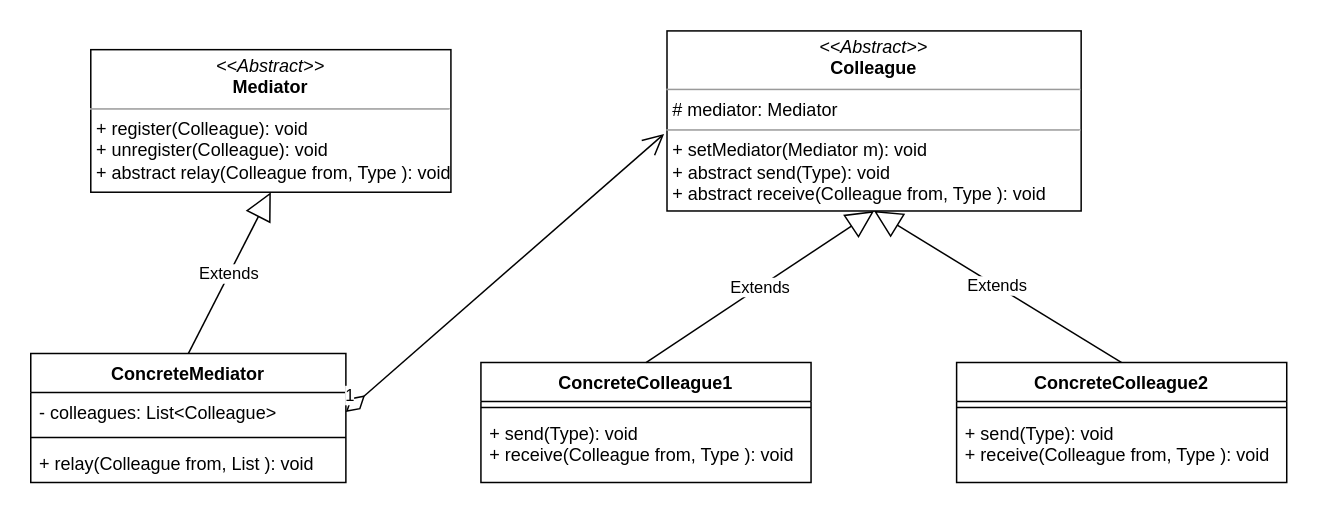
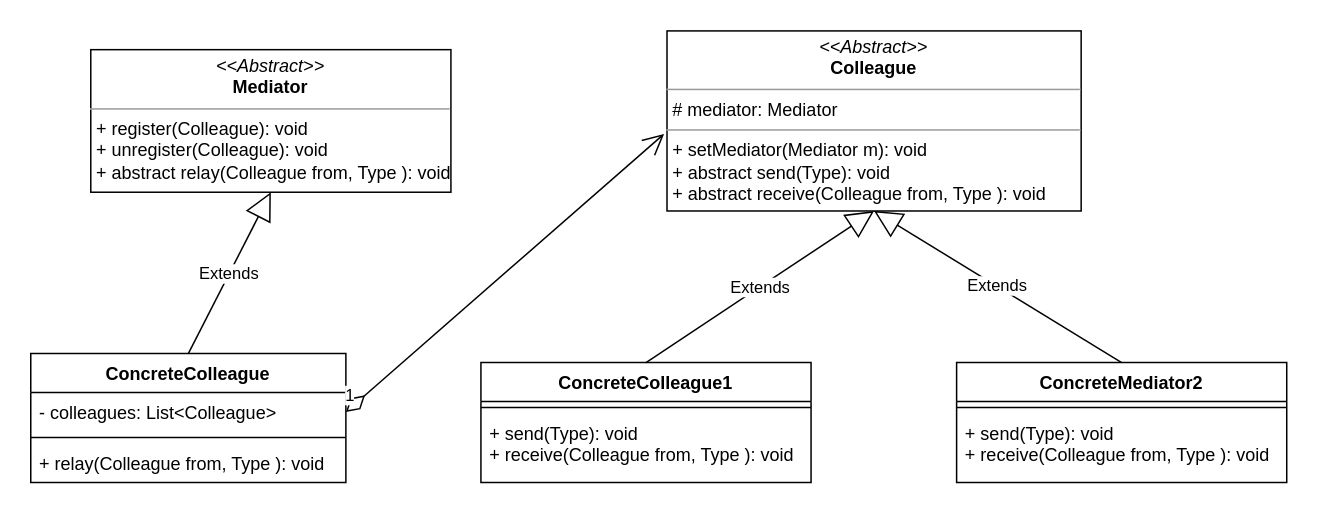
(188, 374) -> (188, 374)
(1121, 383) -> (1121, 383)
(192, 464) -> (195, 464)
